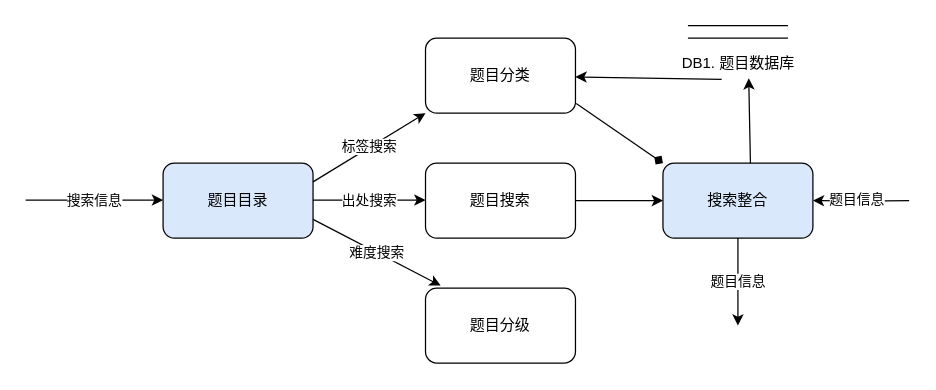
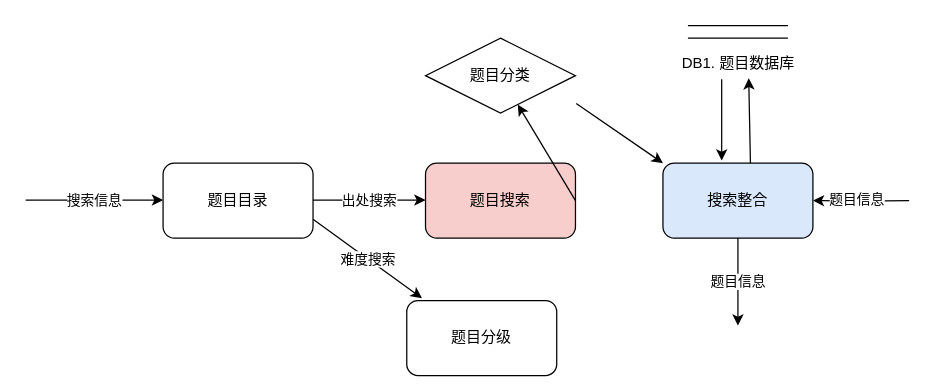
(501, 76) -> (501, 76)
(653, 78) -> (722, 115)
(366, 150) -> none
(654, 157) -> (655, 157)
(238, 201) -> (238, 201)
(501, 201) -> (501, 201)
(615, 201) -> (549, 156)
(501, 326) -> (482, 338)
